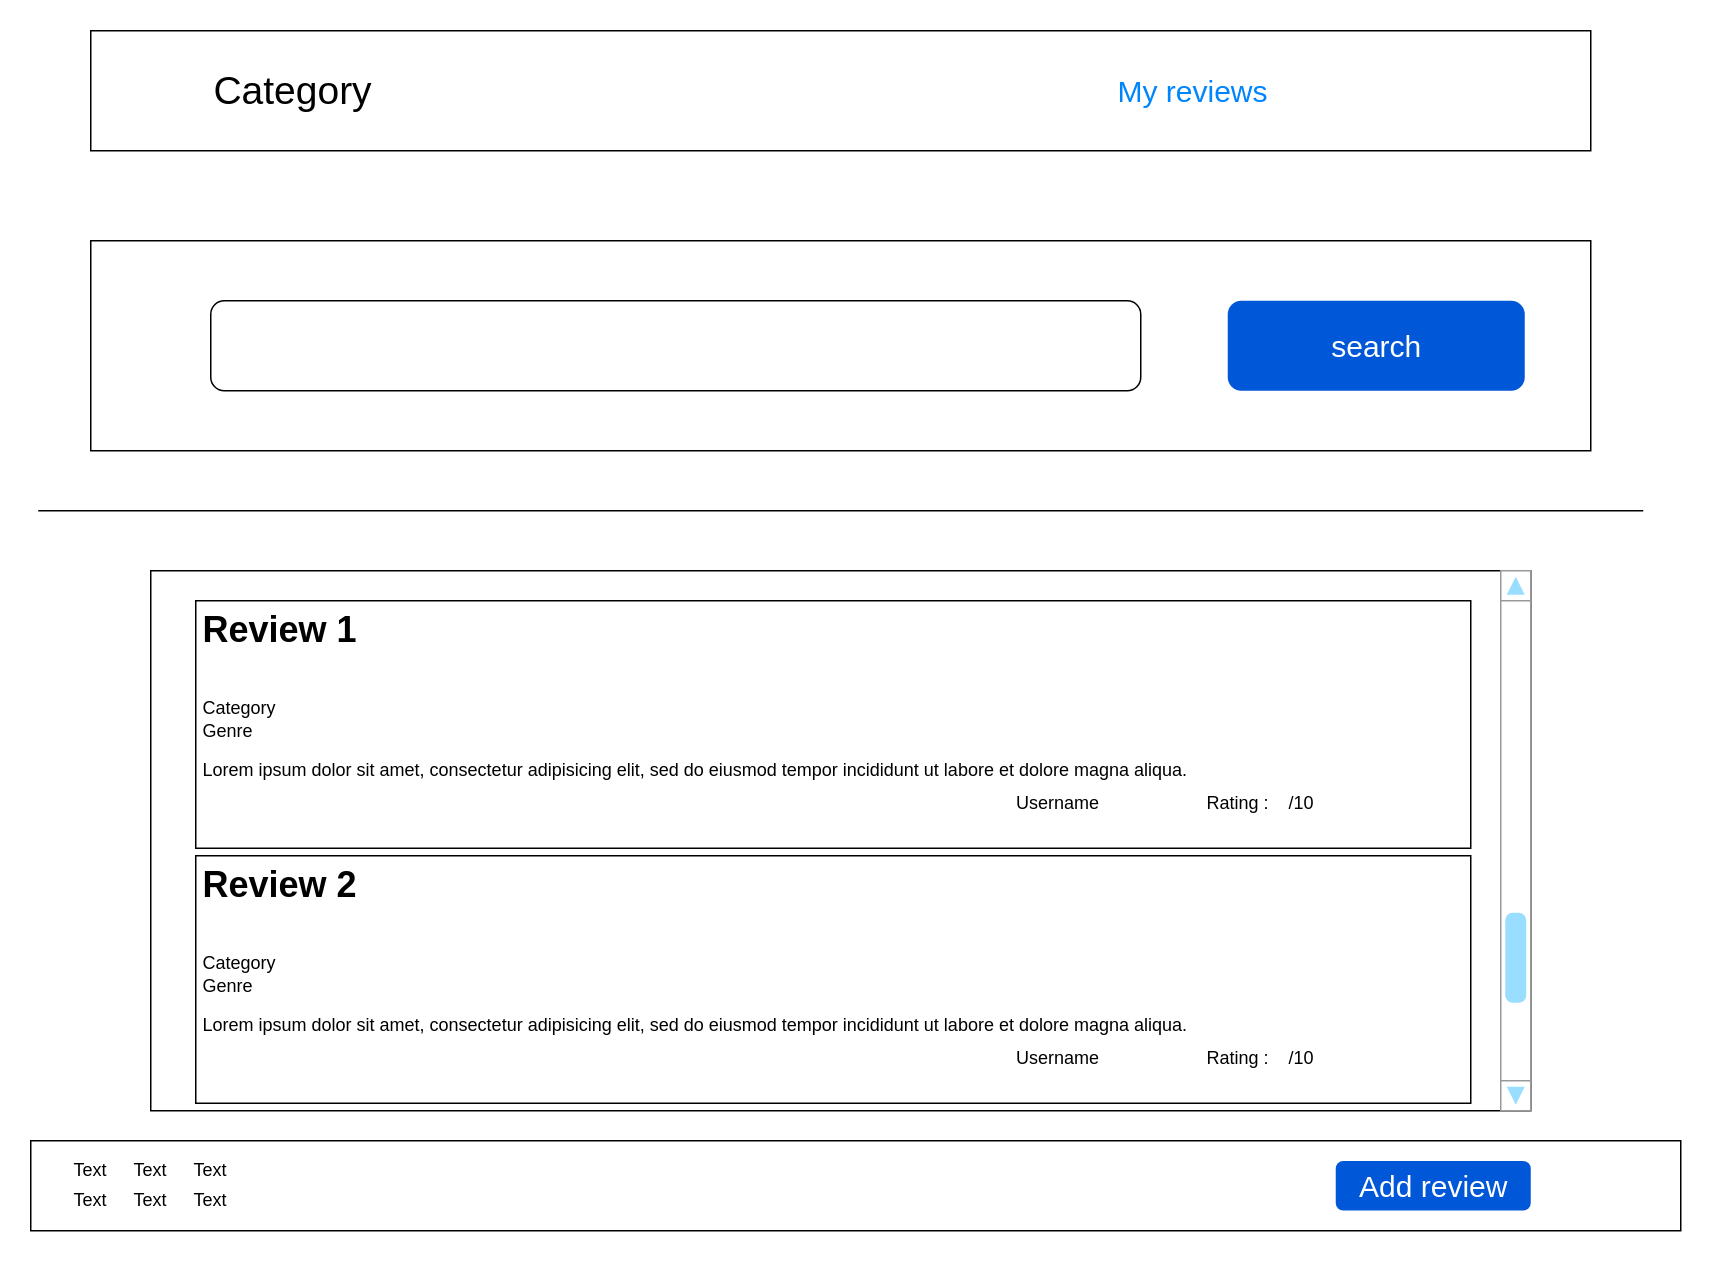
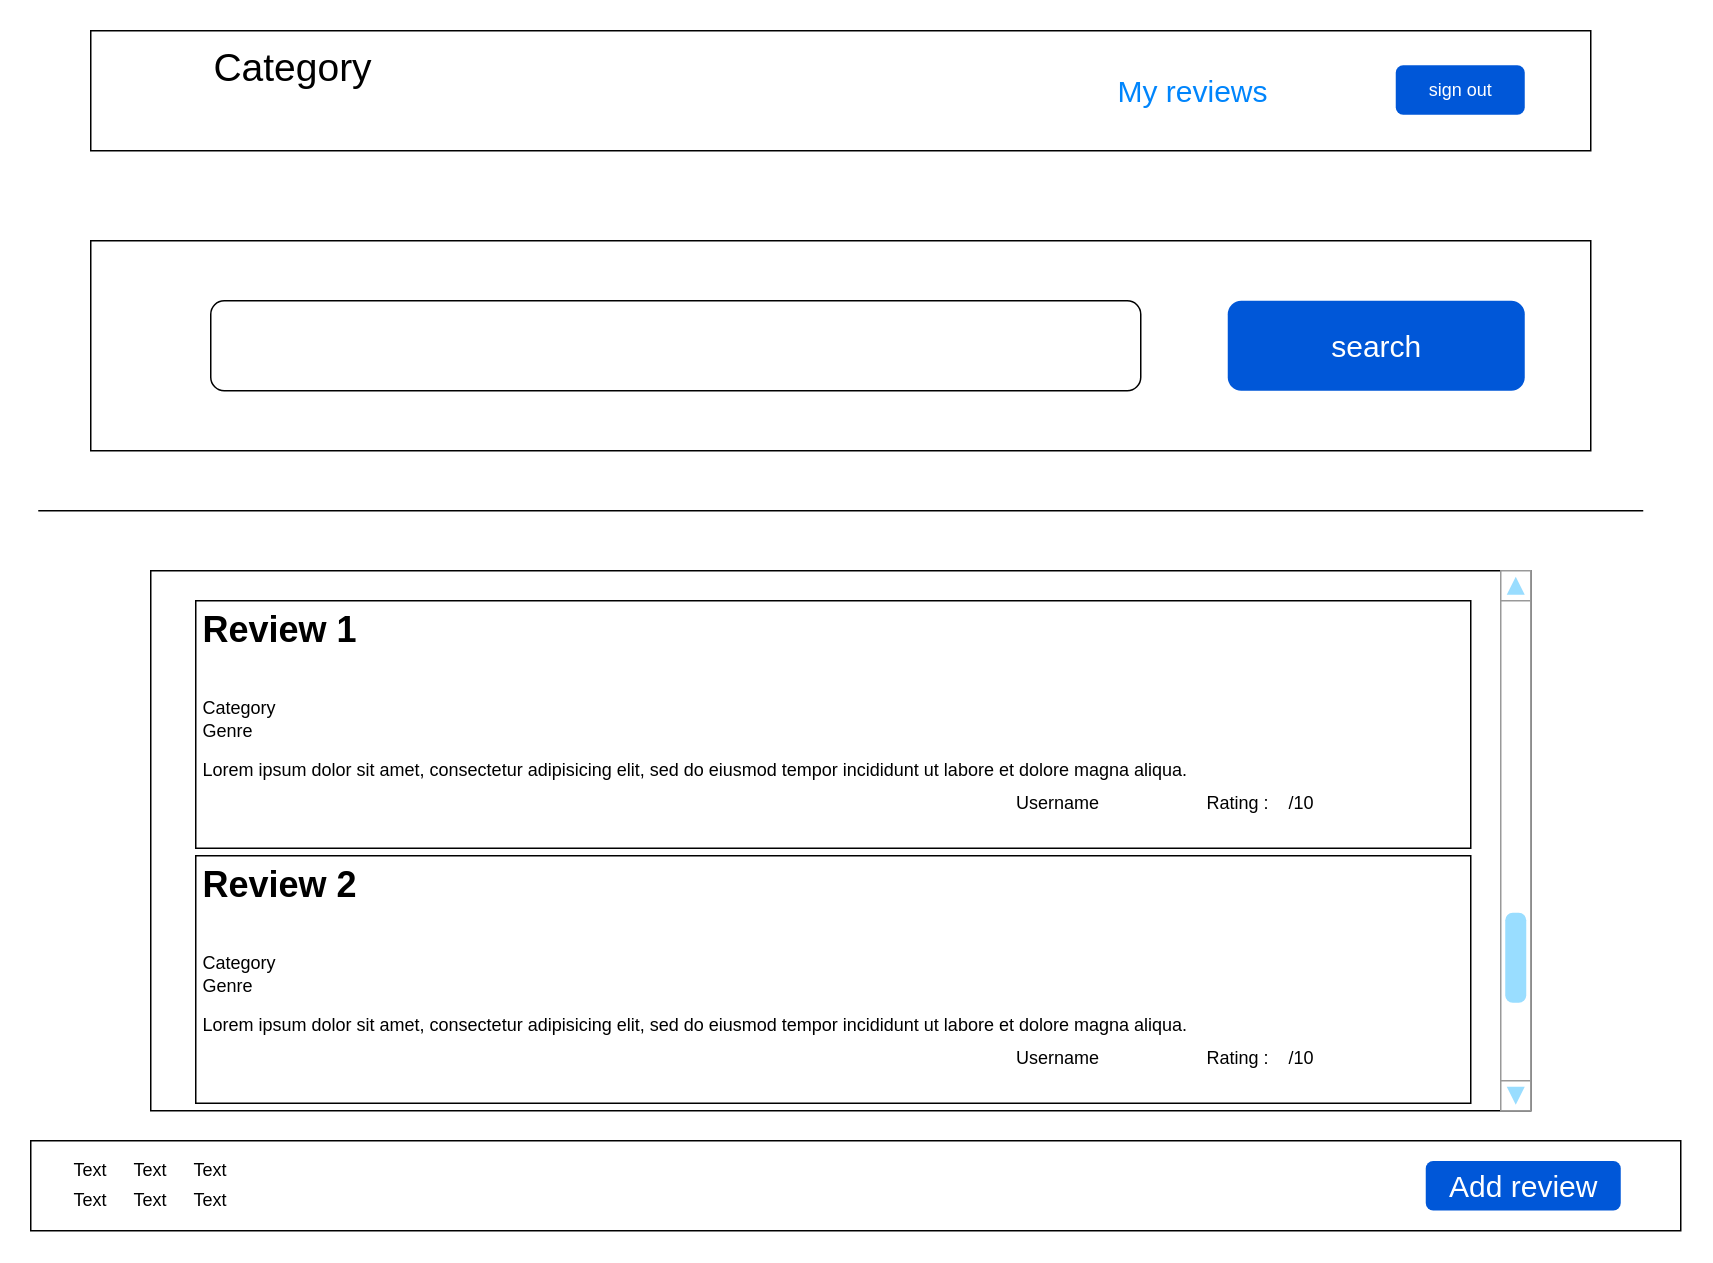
none -> (1460, 90)
(293, 91) -> (293, 68)
(1433, 1186) -> (1523, 1186)
